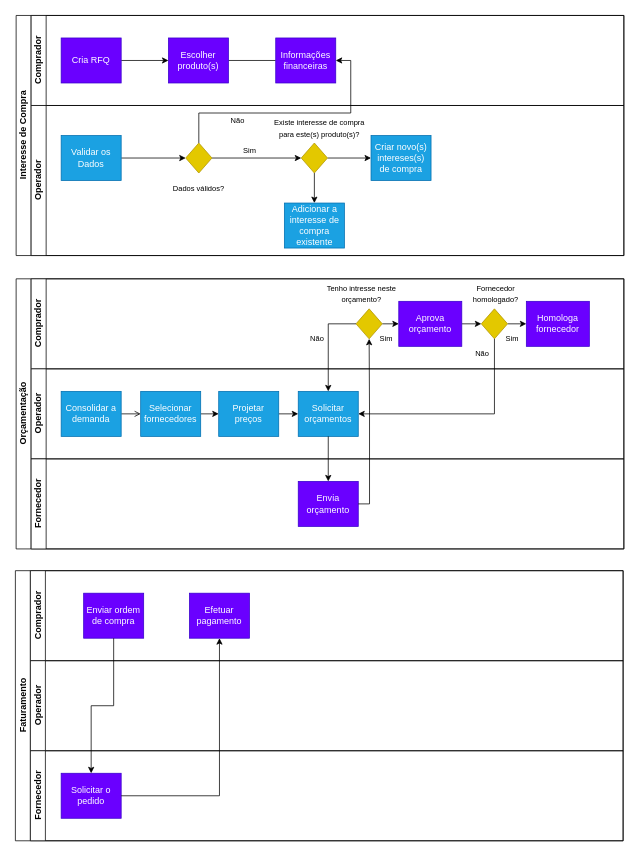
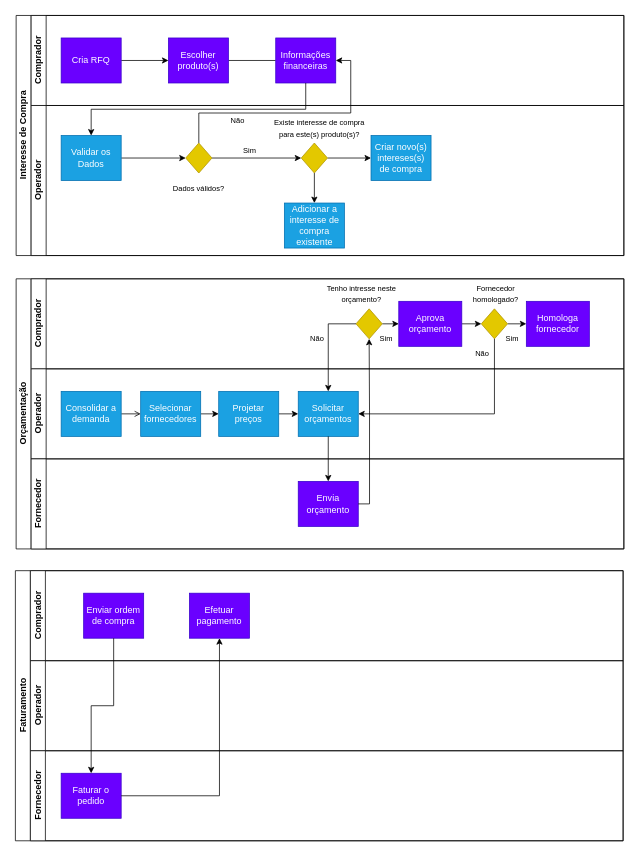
none -> (210, 109)
(91, 795) -> (91, 795)
